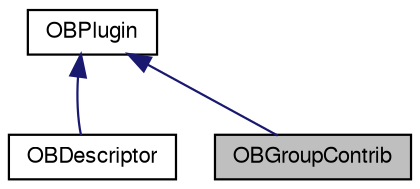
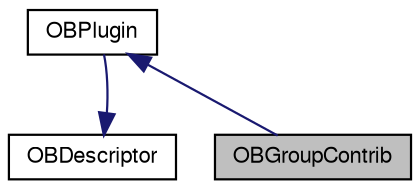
(78, 106) -> (107, 84)
